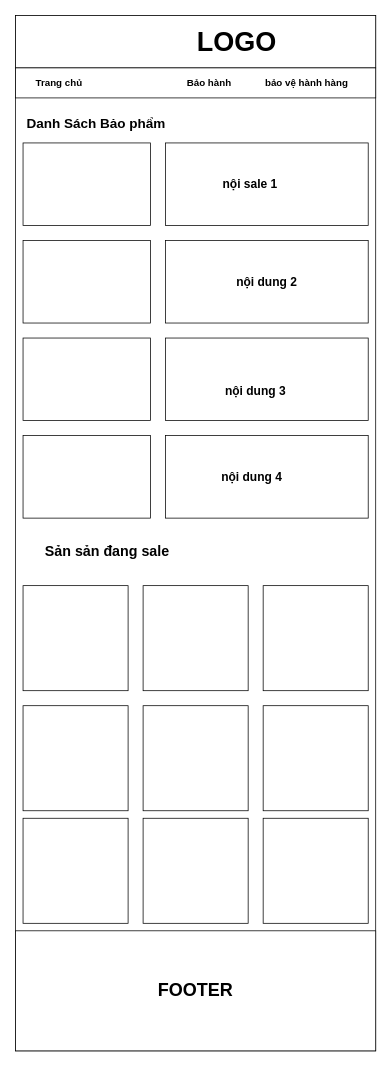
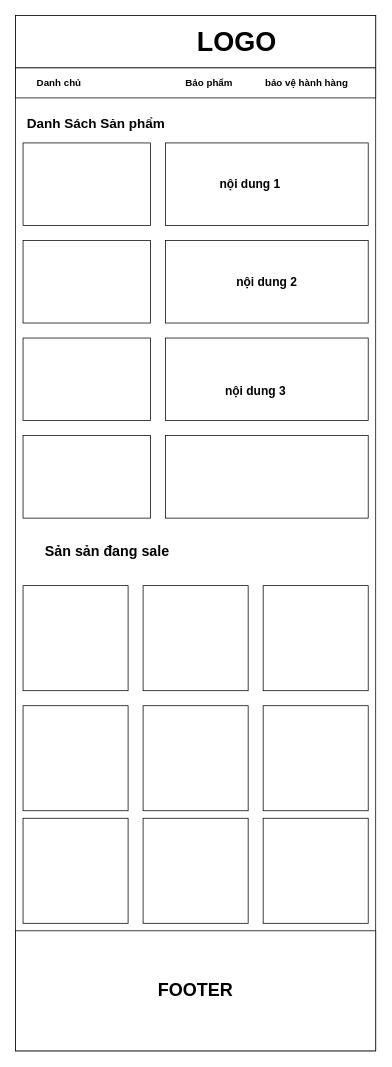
(60, 83) -> (60, 83)
(210, 83) -> (210, 83)
(98, 124) -> (98, 124)
(252, 184) -> (252, 184)
(252, 477) -> none
